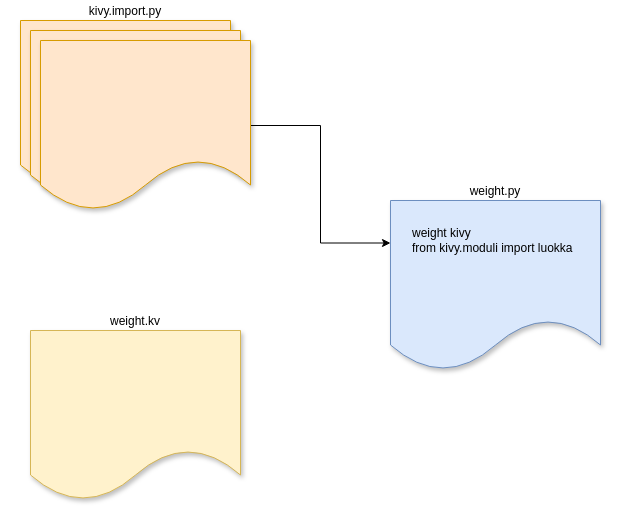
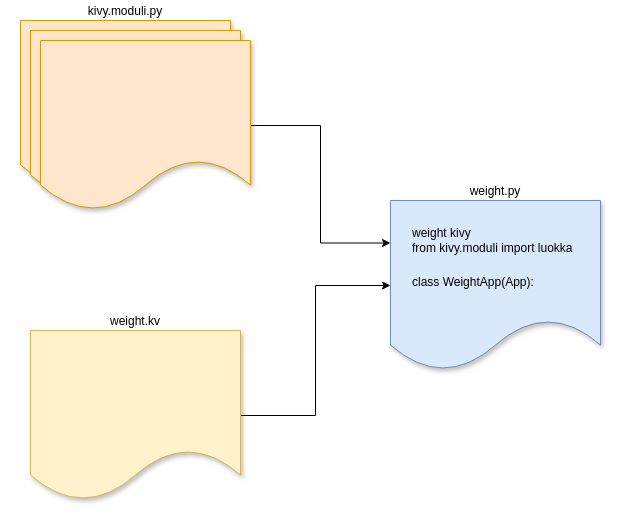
(126, 10) -> (126, 10)
none -> (481, 283)
none -> (316, 355)
